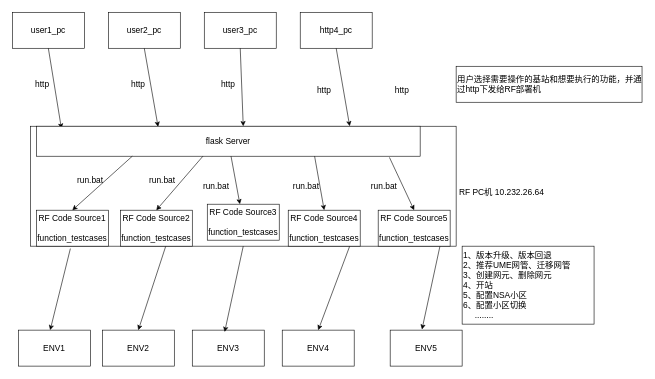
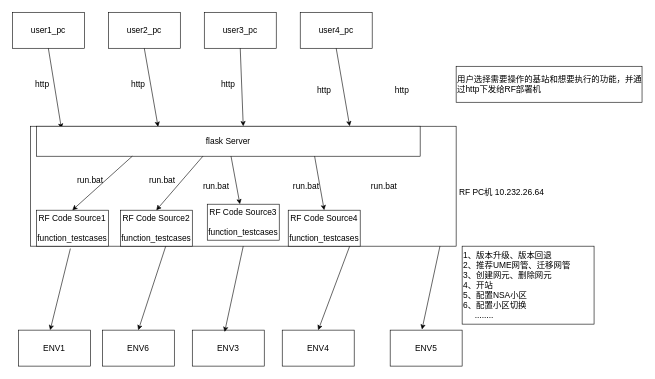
(336, 30) -> (336, 30)
(401, 182) -> none
(414, 228) -> none
(138, 348) -> (138, 348)
